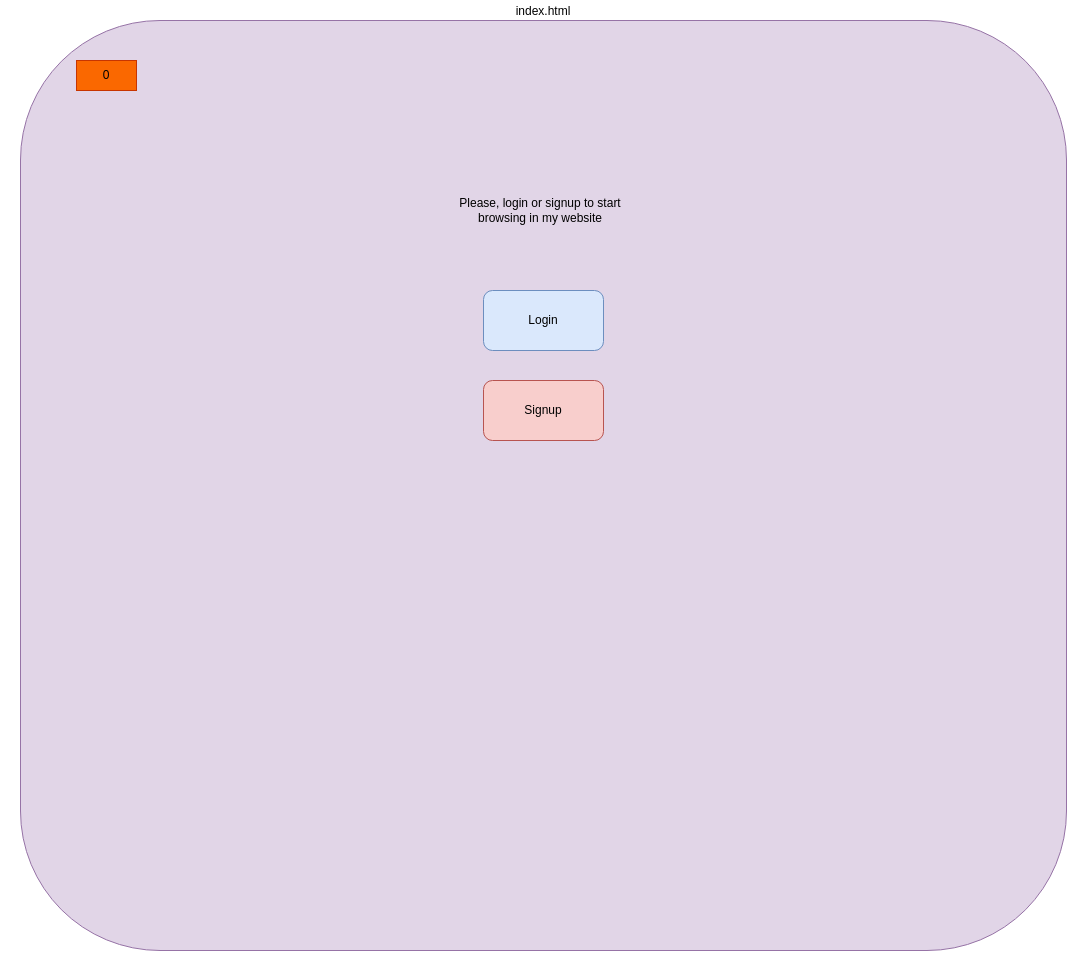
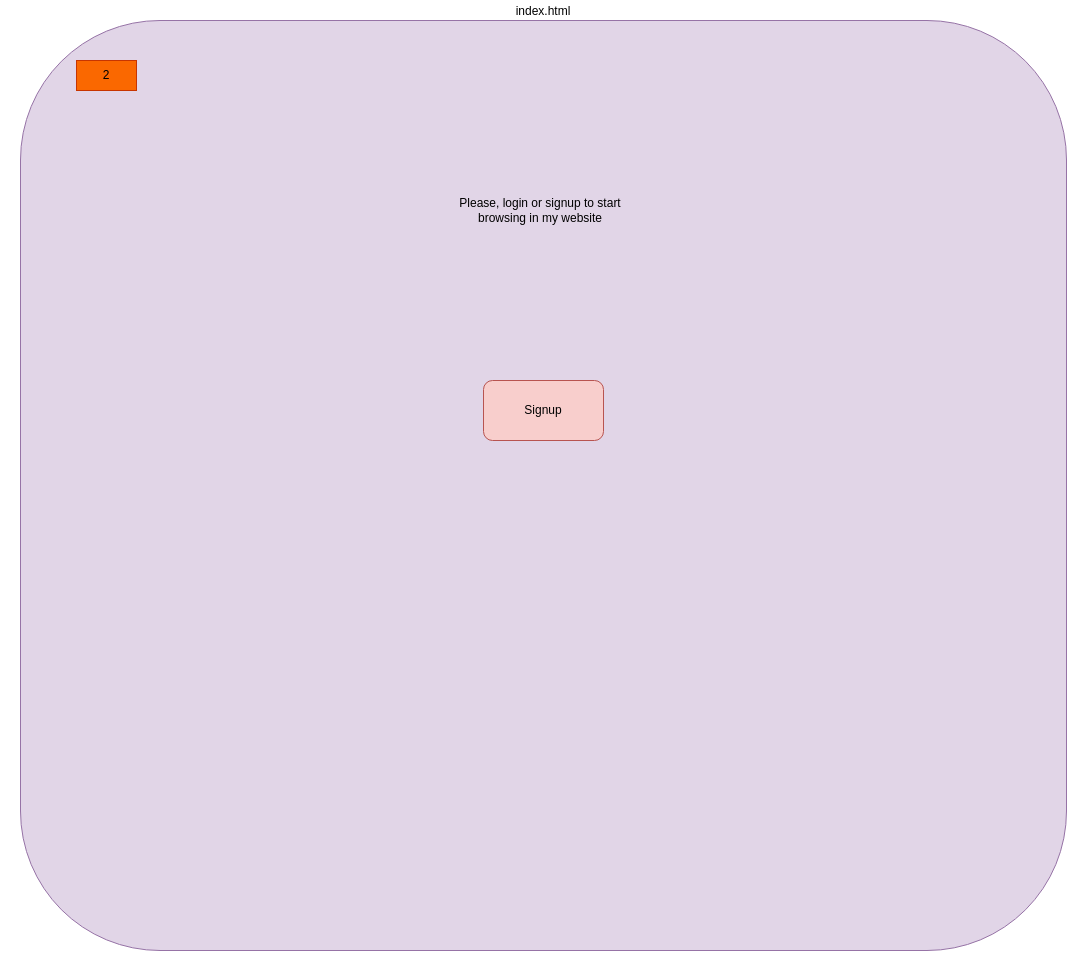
(107, 76) -> (107, 76)
(544, 321) -> none
